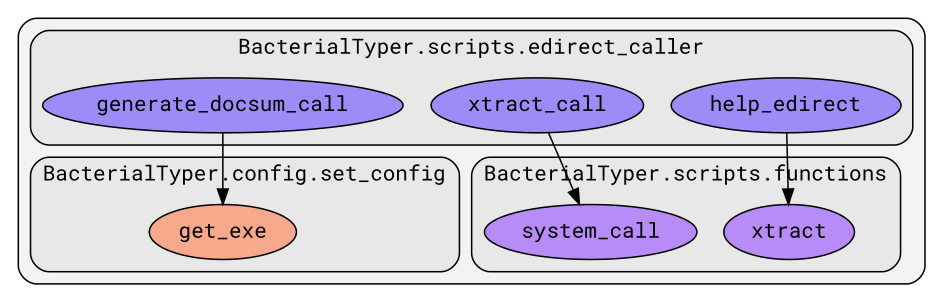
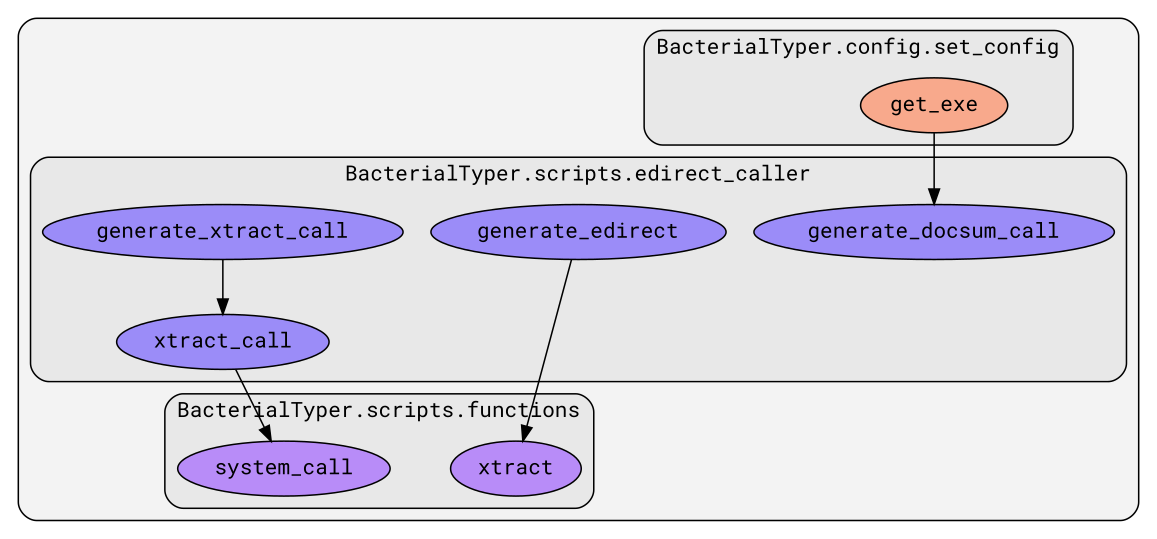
(786, 105) -> (579, 232)
(223, 167) -> (934, 167)
none -> (223, 232)
